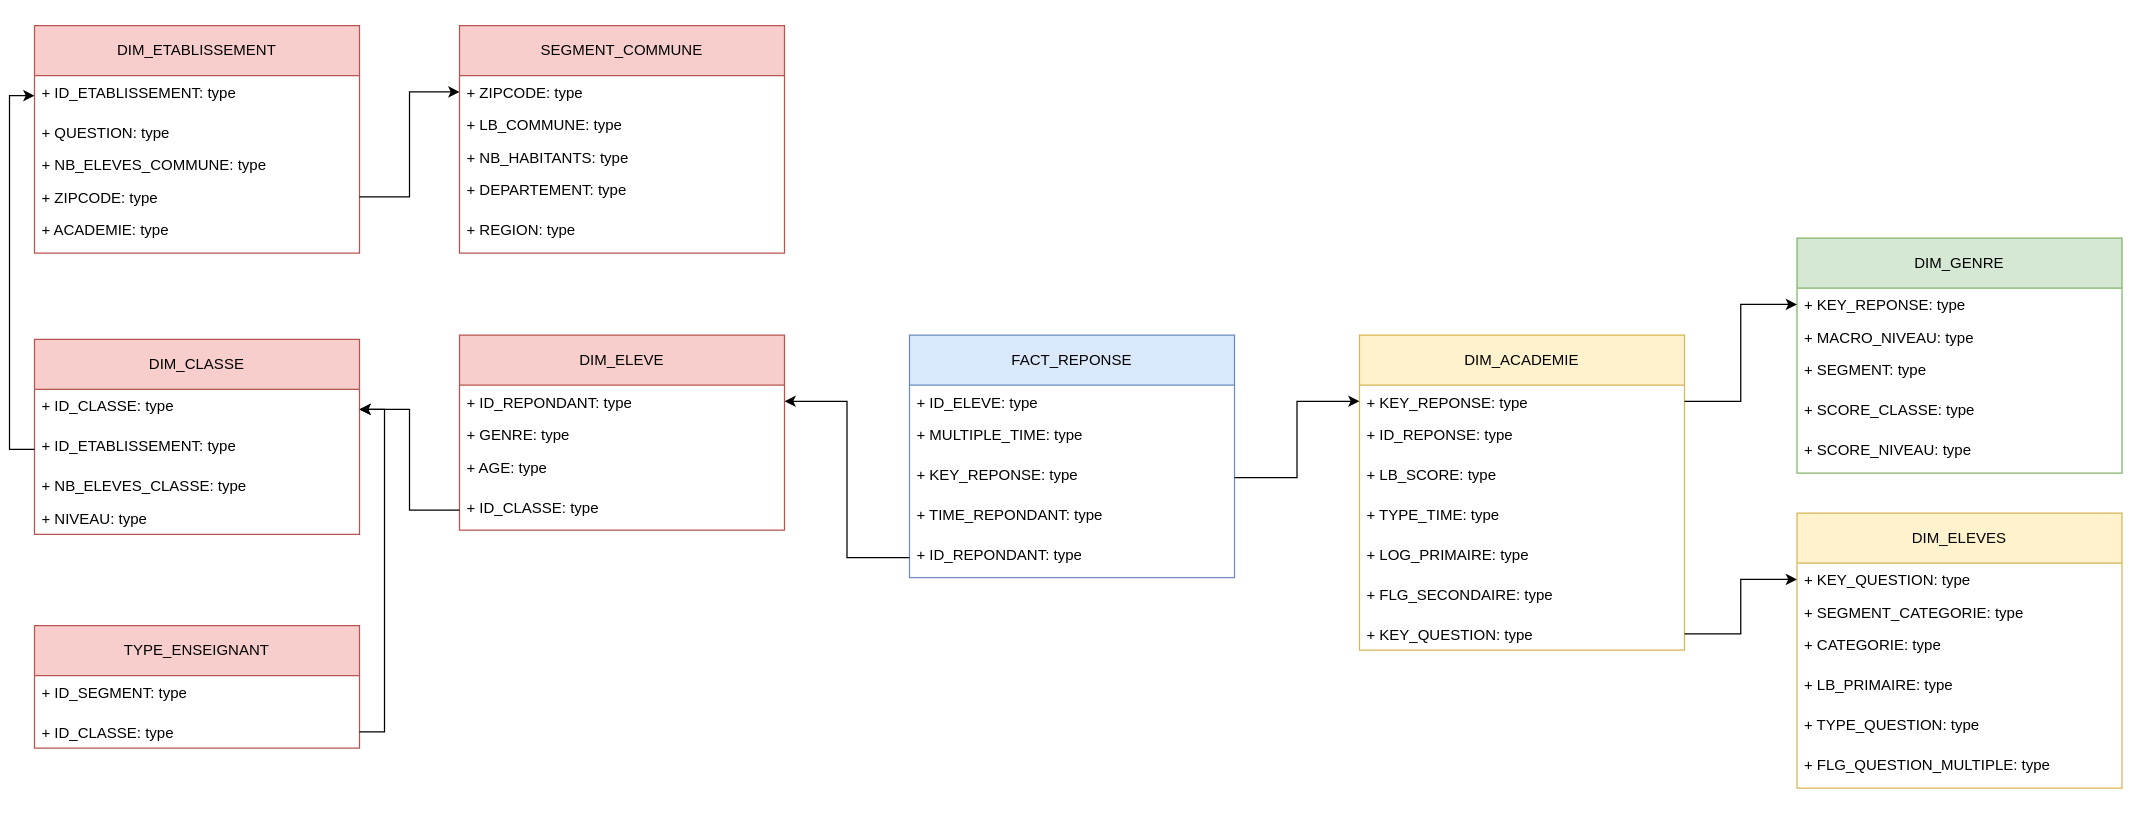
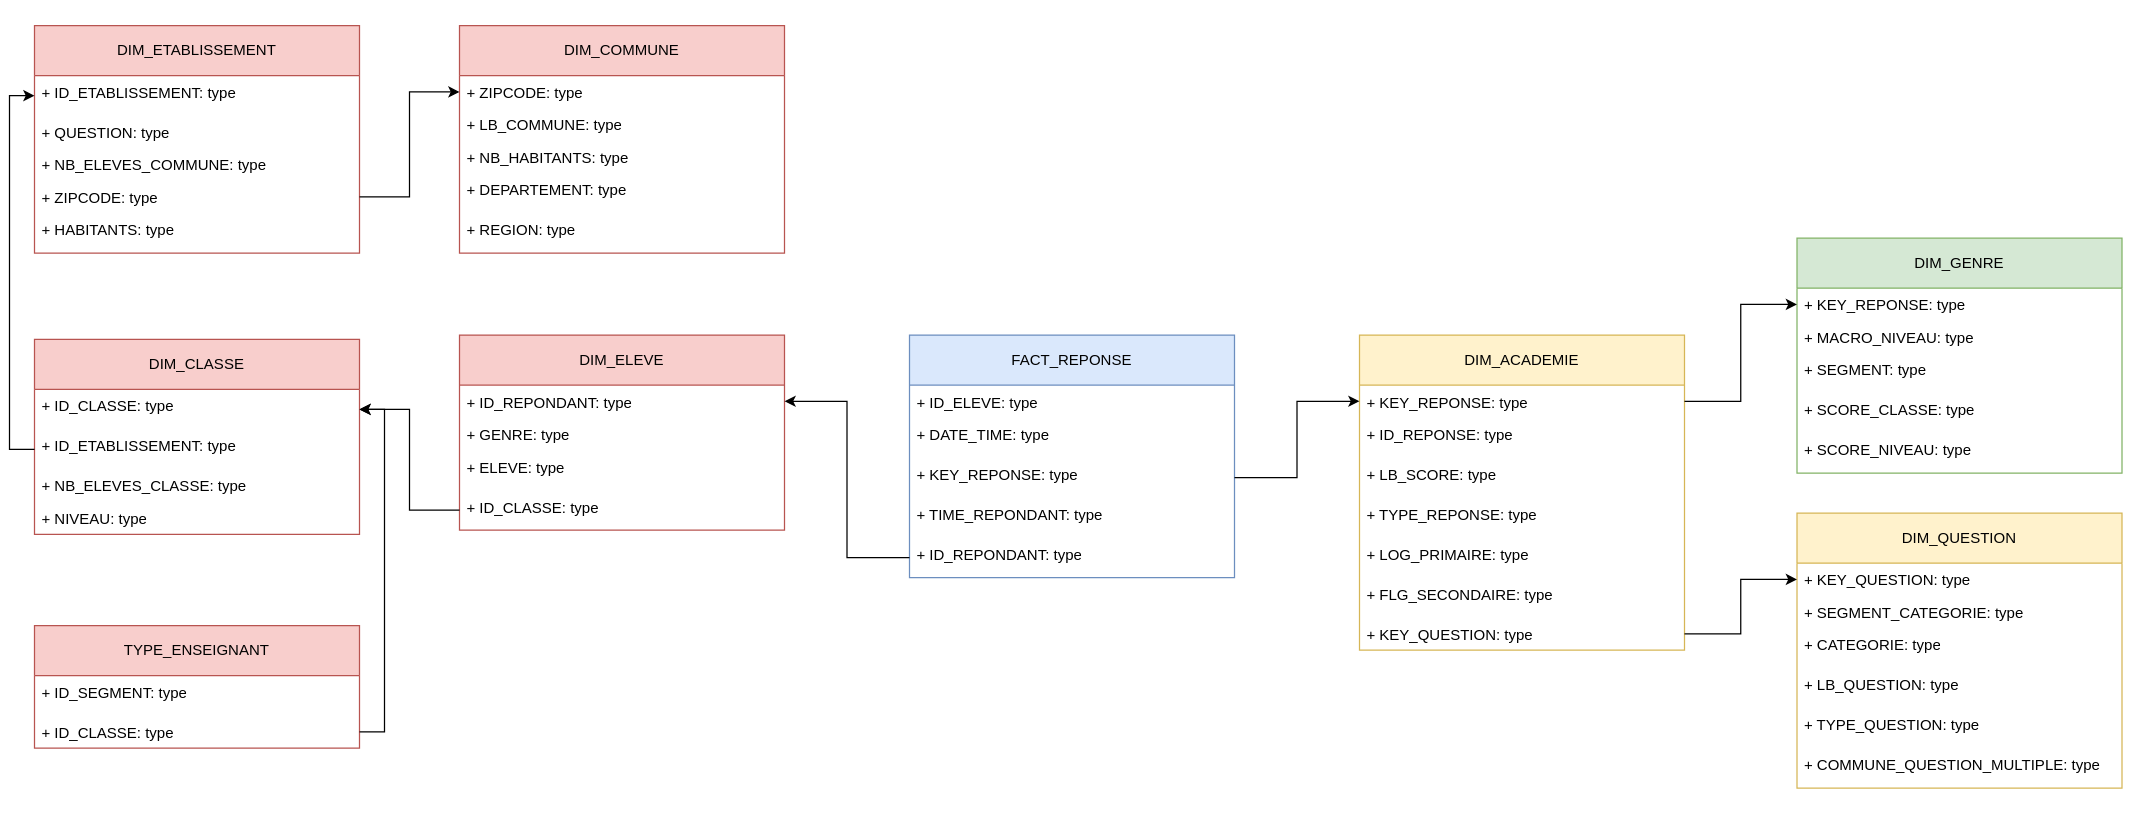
(622, 51) -> (622, 51)
(103, 231) -> (107, 231)
(999, 436) -> (982, 436)
(507, 468) -> (516, 468)
(1432, 516) -> (1445, 516)
(1959, 538) -> (1959, 538)
(1878, 686) -> (1878, 686)
(1920, 766) -> (1937, 766)
